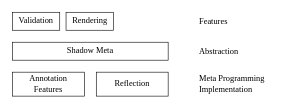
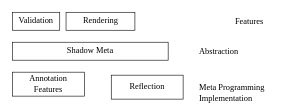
(90, 21) -> (101, 21)
(213, 21) -> (249, 21)
(132, 84) -> (147, 87)
(234, 84) -> (234, 93)
